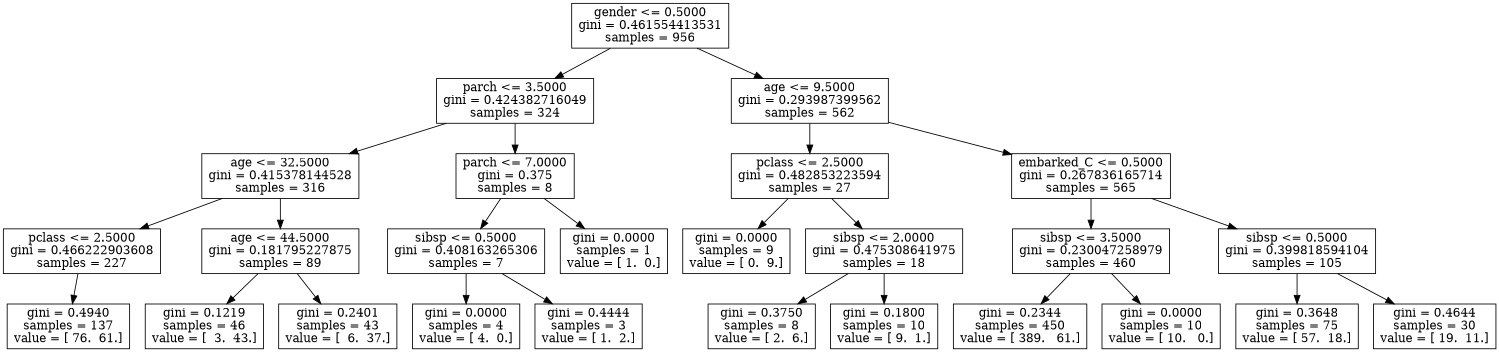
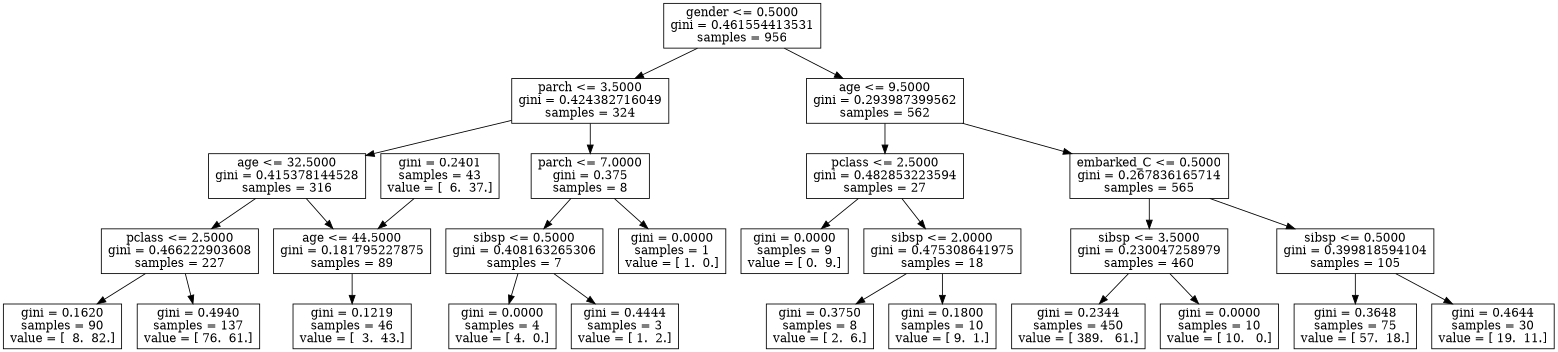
(306, 285) -> (399, 211)
none -> (62, 326)
